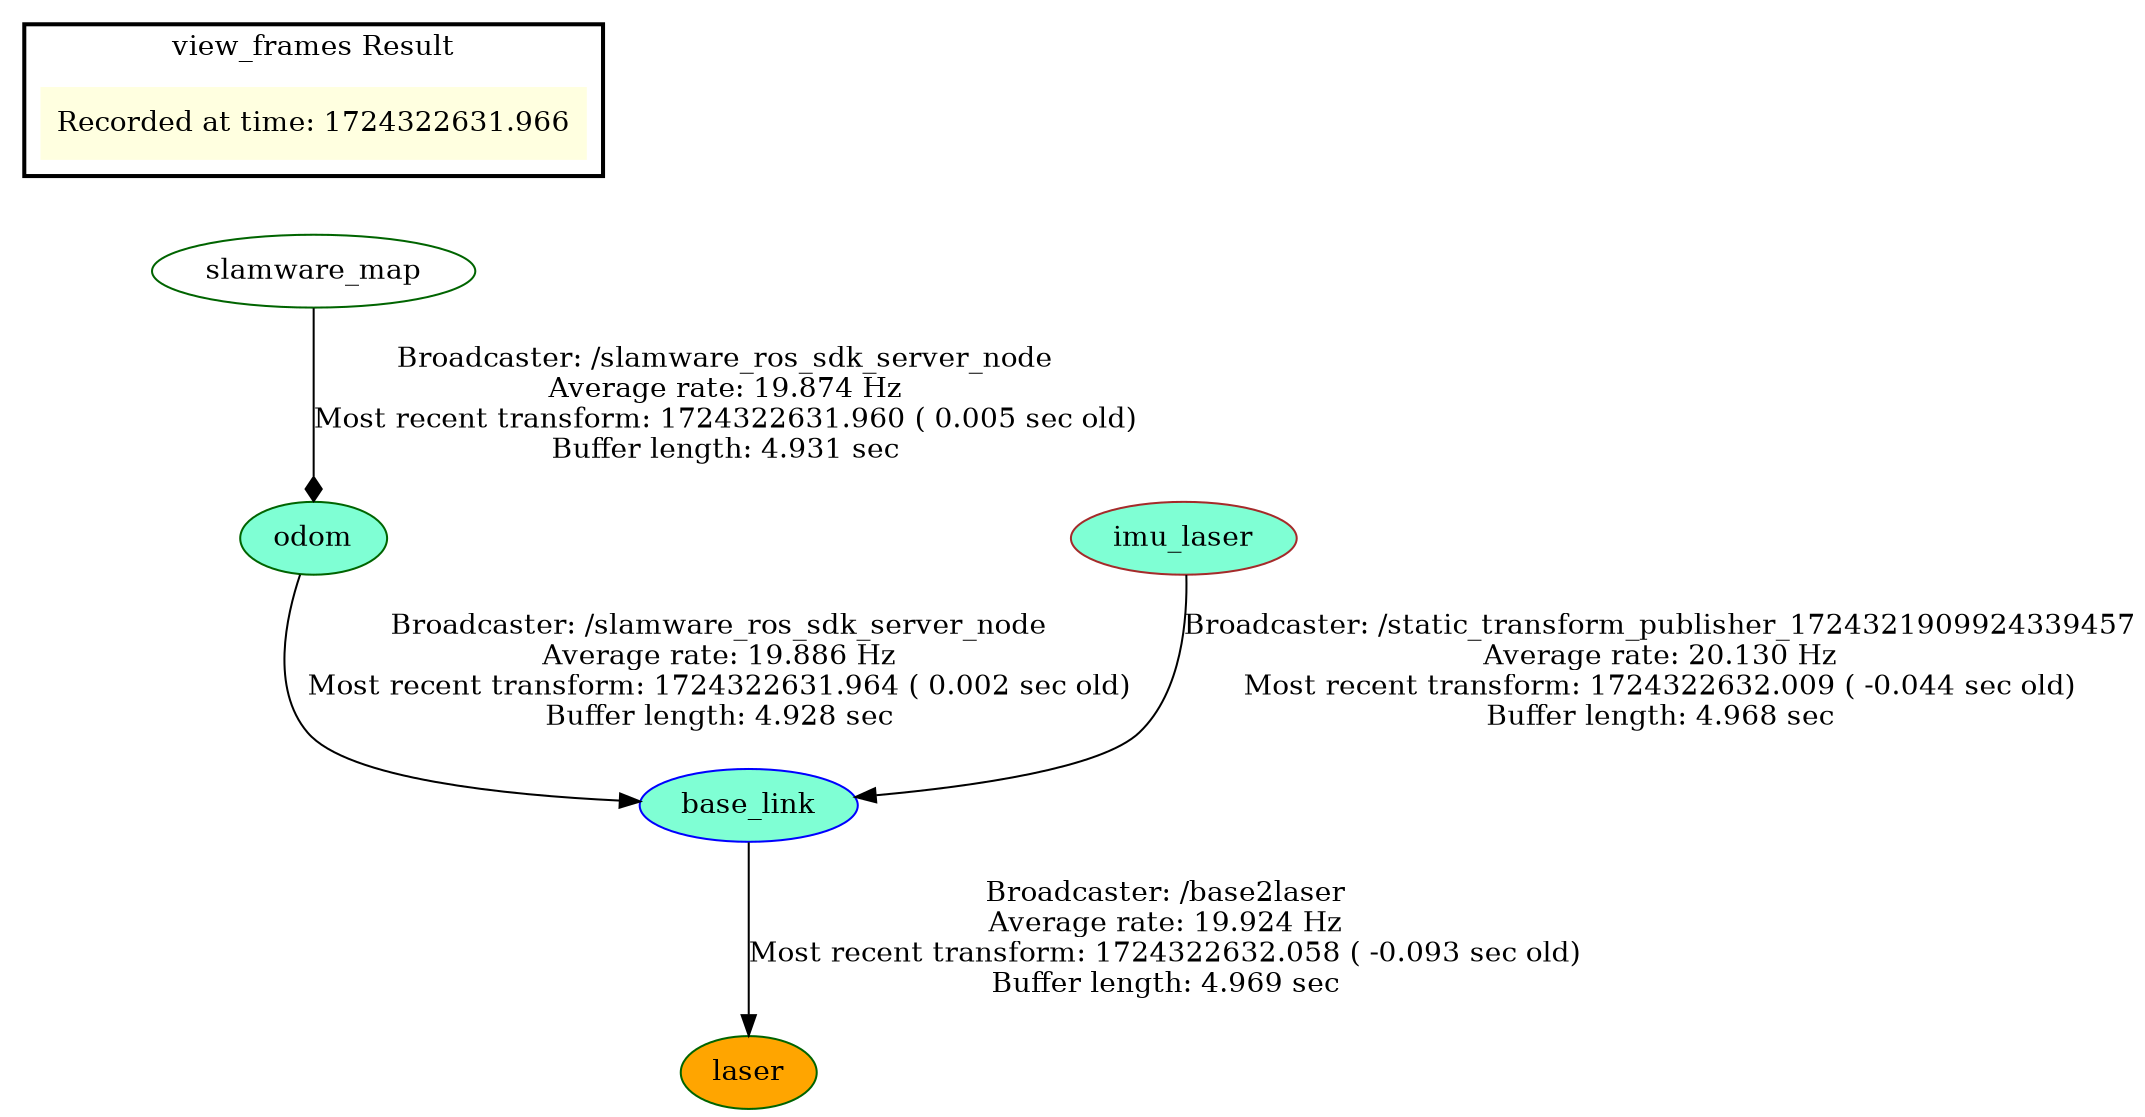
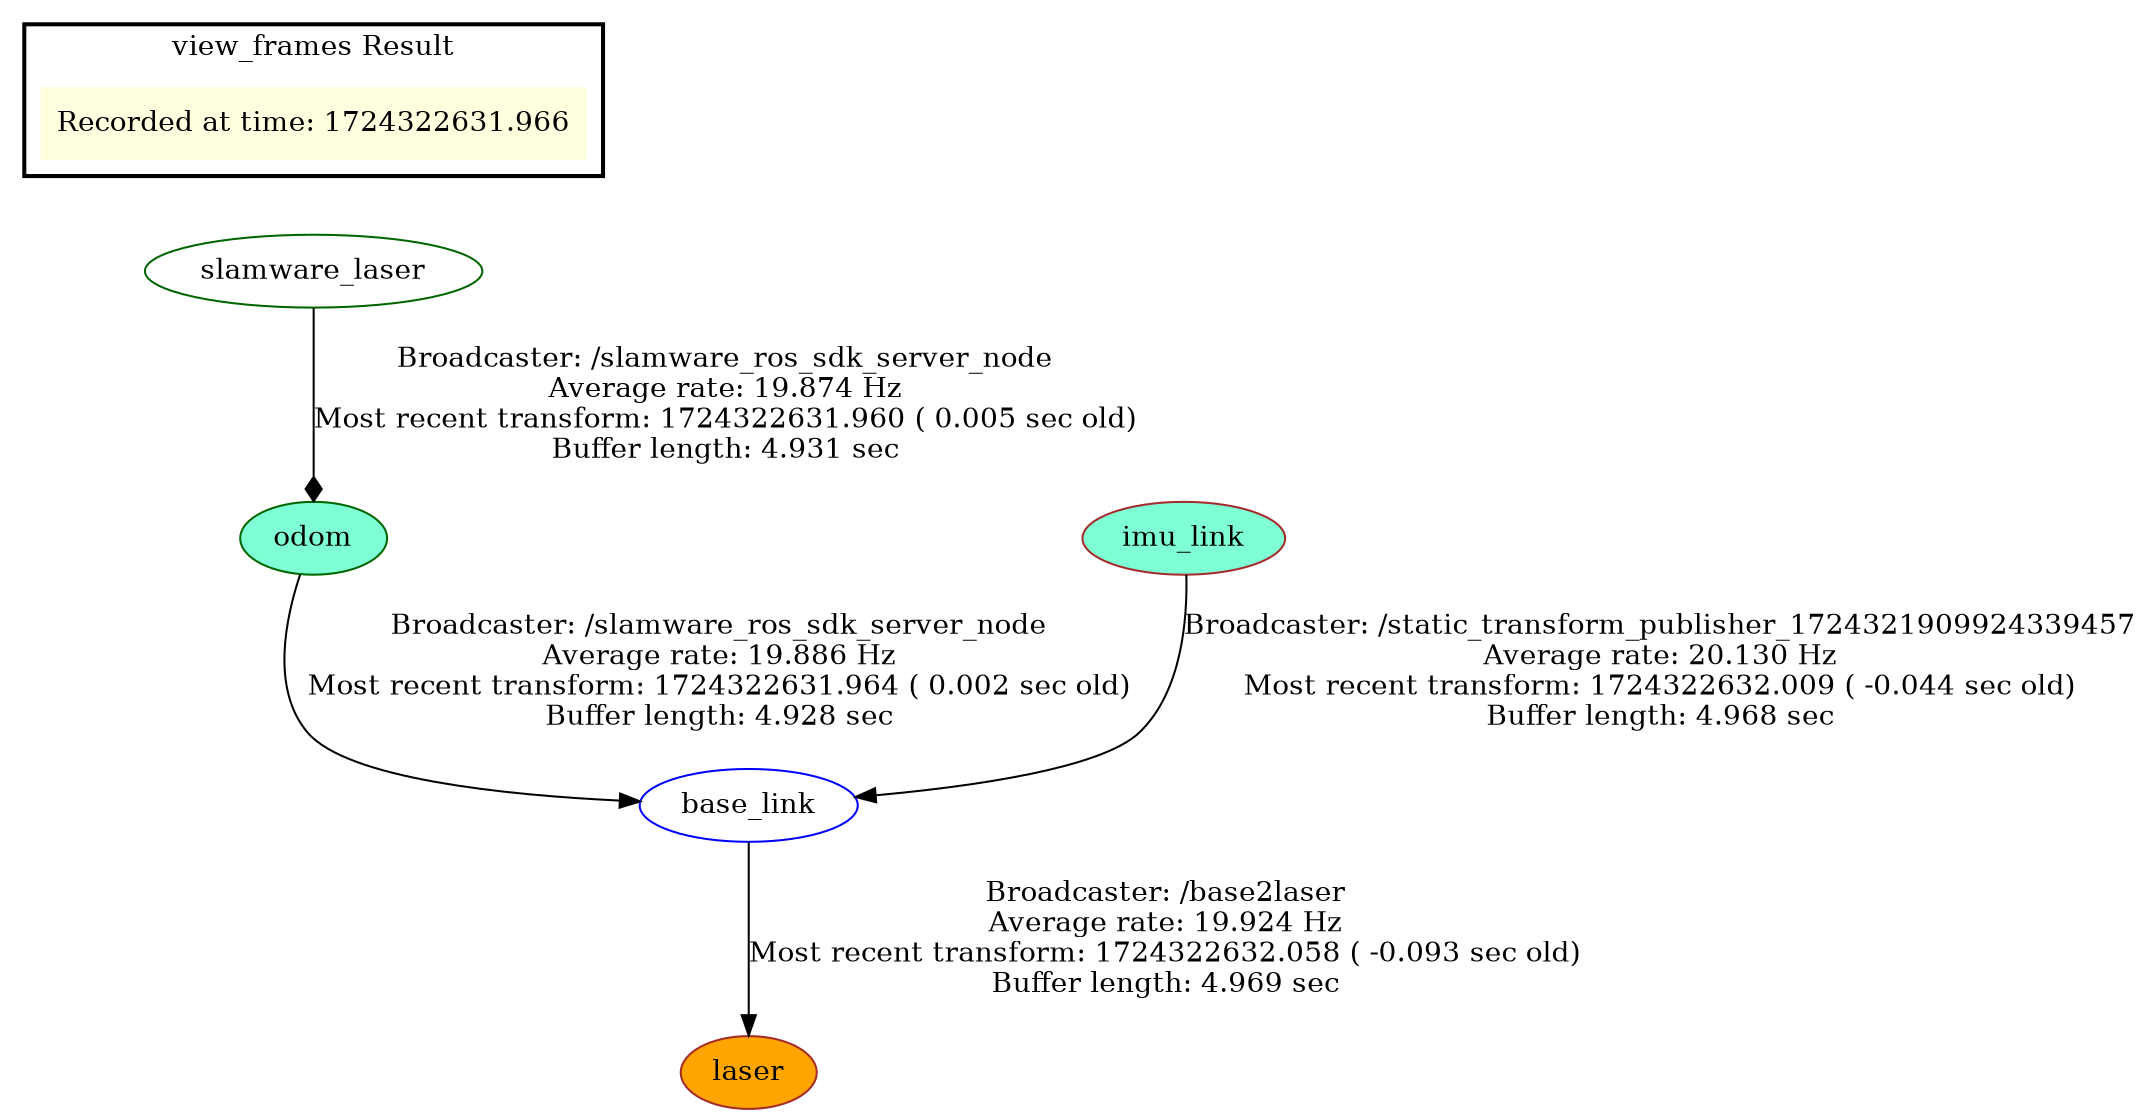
(314, 271) -> (314, 271)
(1184, 538) -> (1184, 538)
(749, 805) -> (749, 805)
(749, 1073) -> (749, 1073)
